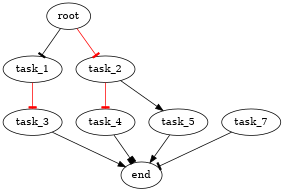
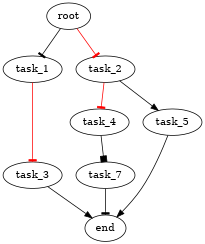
(122, 146) -> (102, 145)
